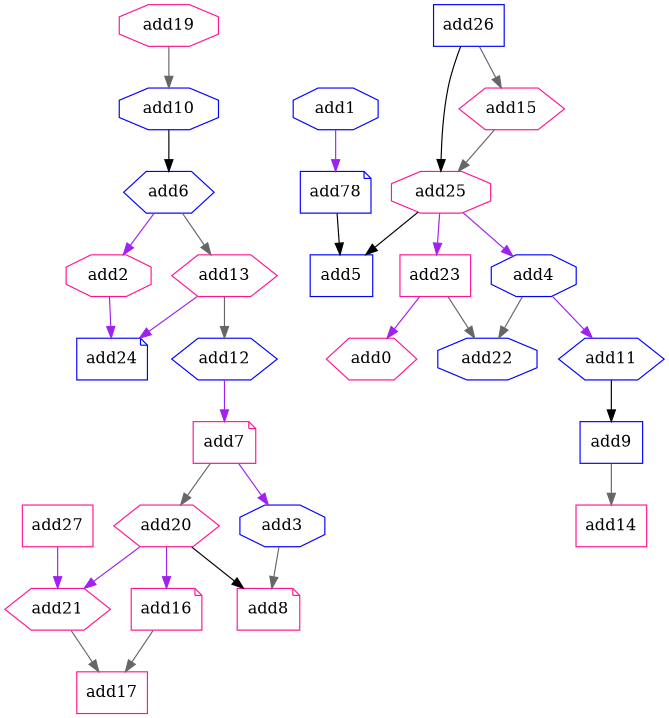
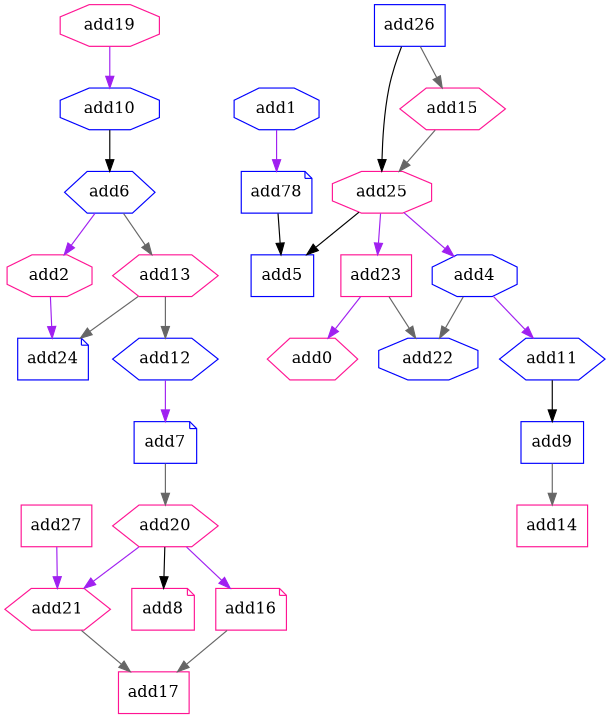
(169, 62) -> (110, 62)
(173, 314) -> (114, 314)
(224, 442) -> (165, 442)
(282, 526) -> none
